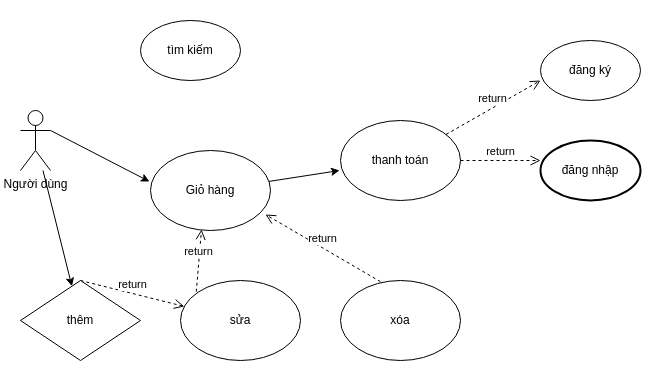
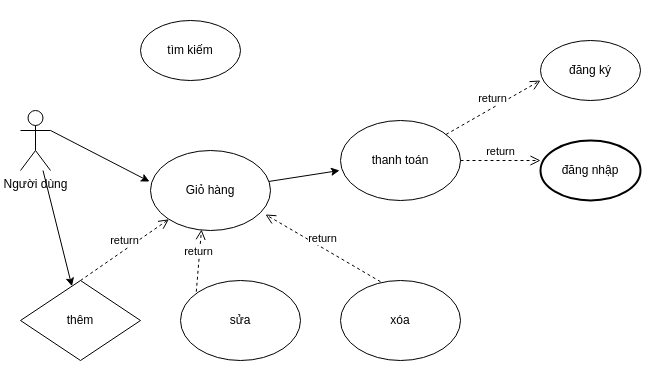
(131, 293) -> (123, 251)
